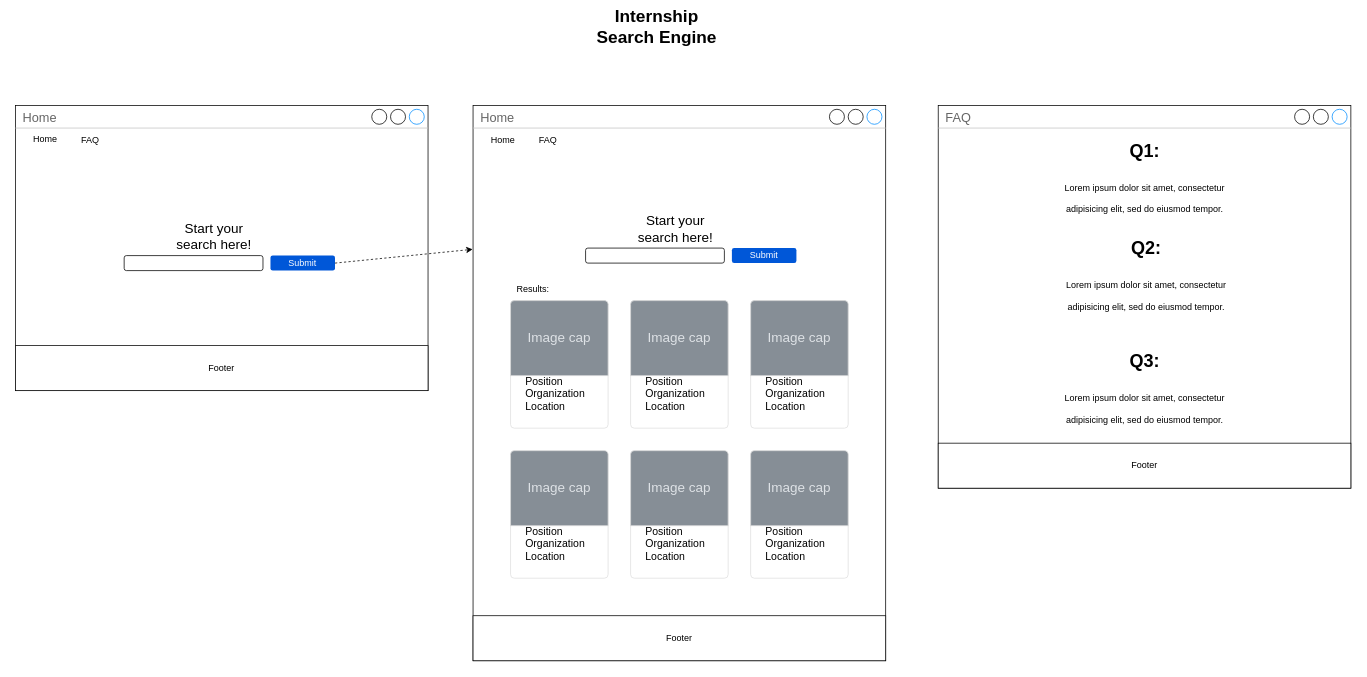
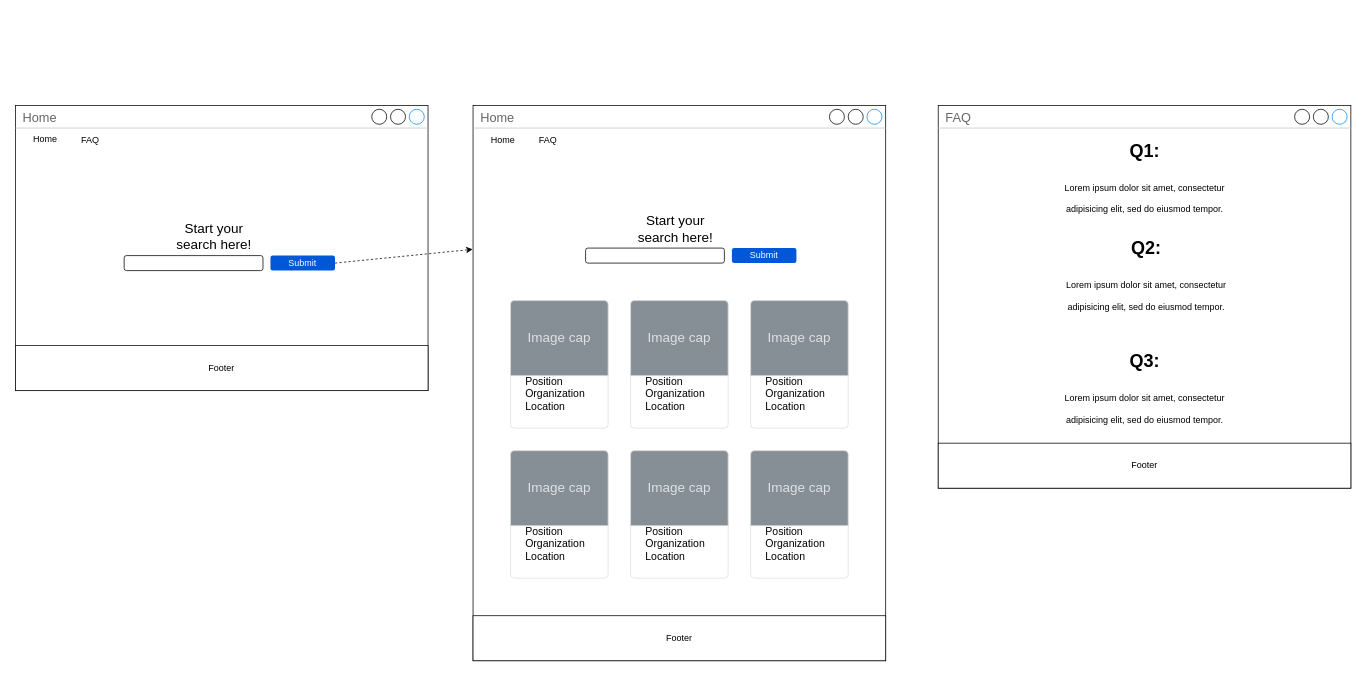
(657, 27) -> none
(533, 289) -> none
